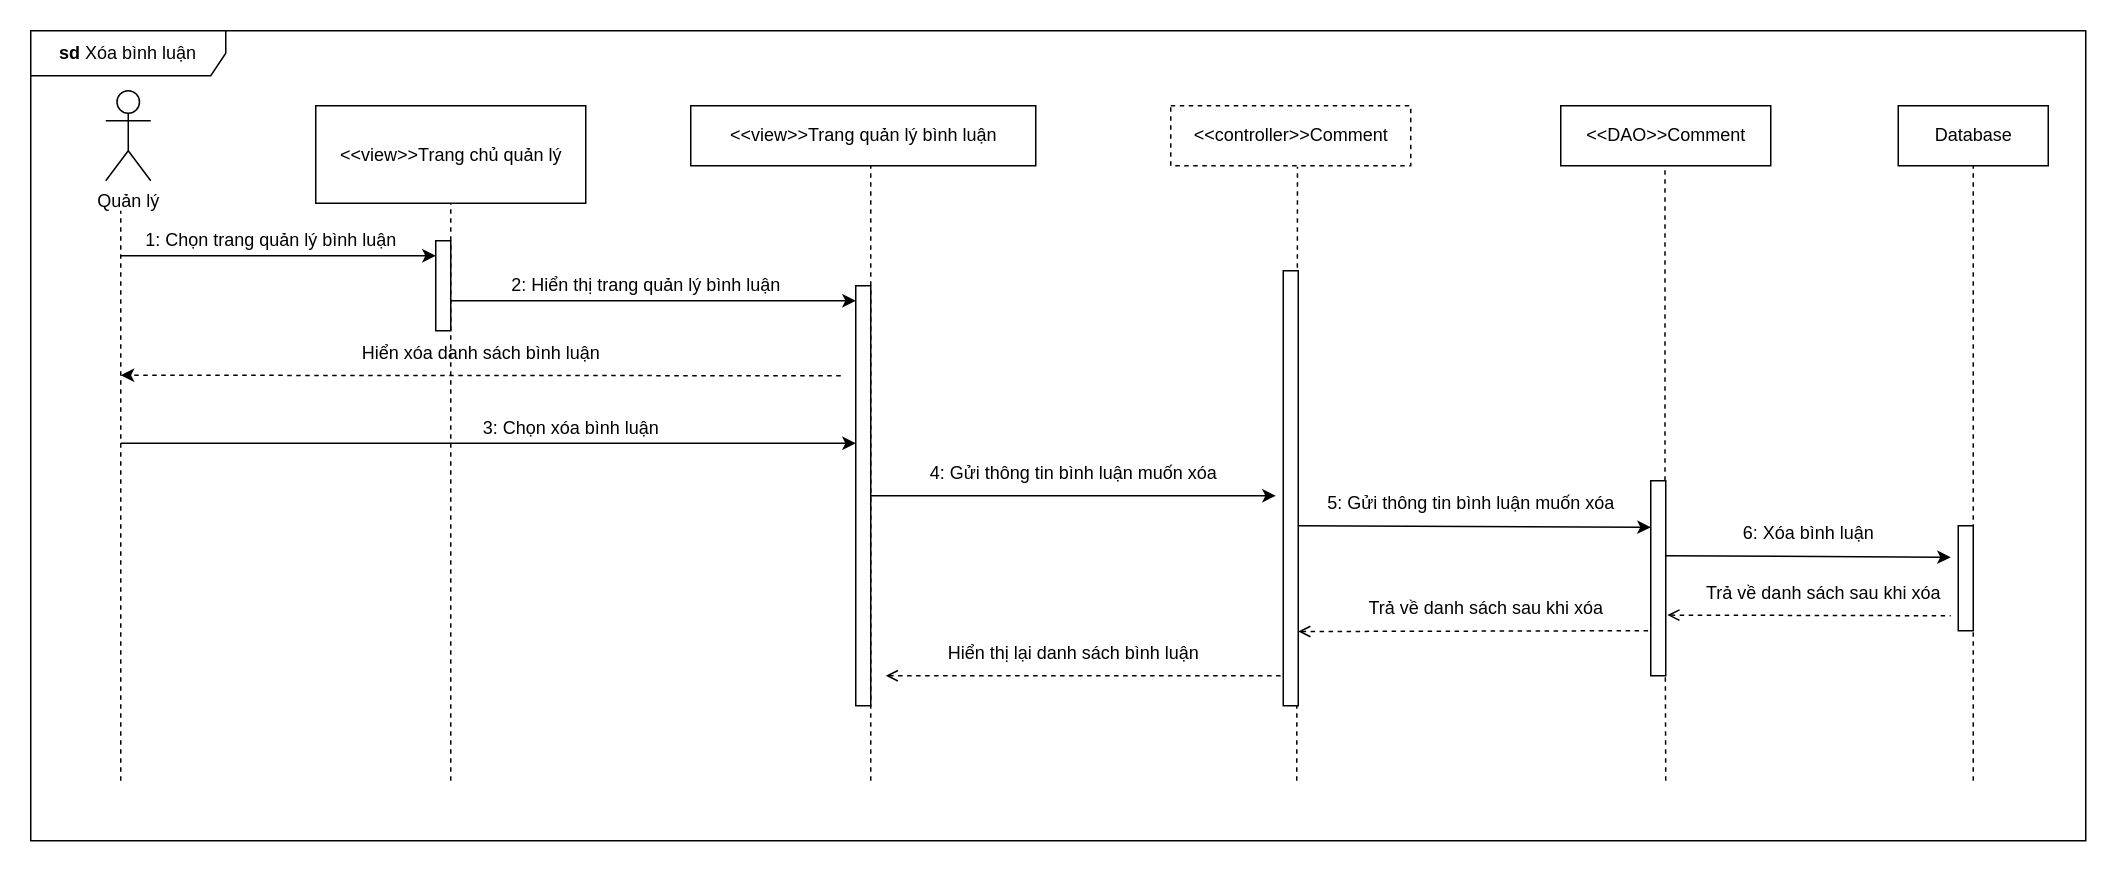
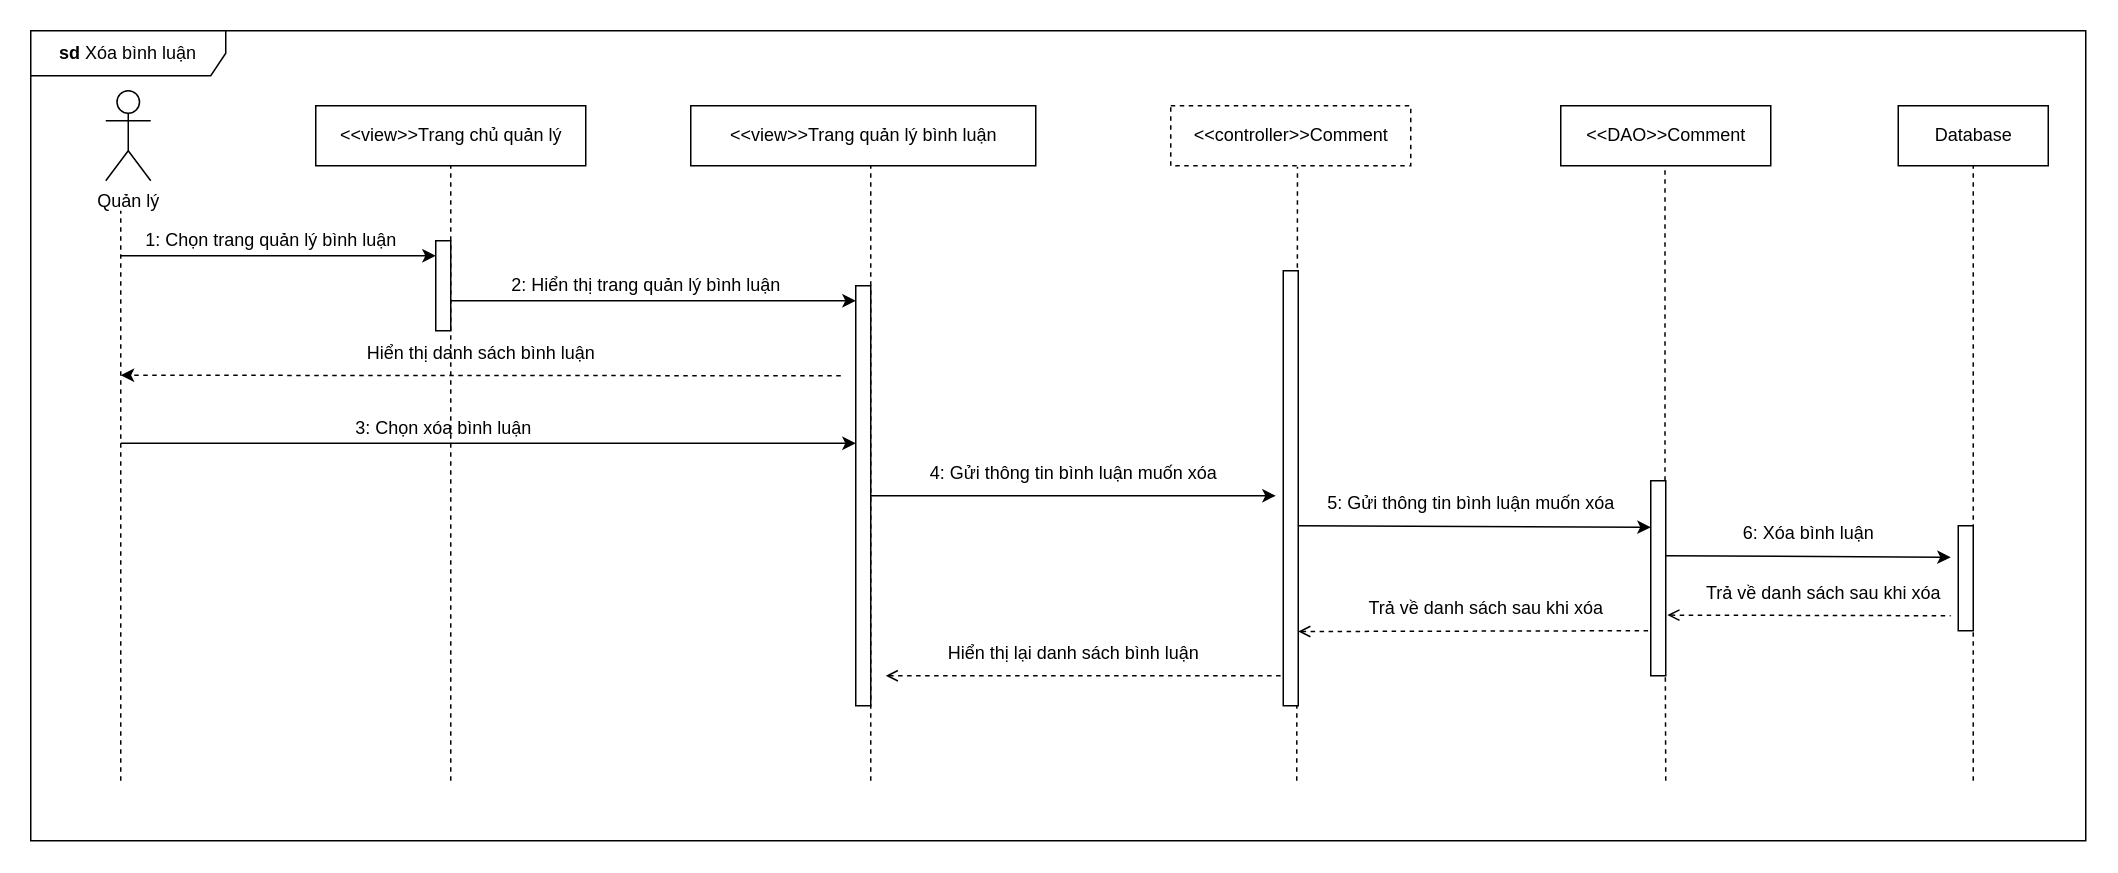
(451, 155) -> (451, 136)
(482, 353) -> (482, 353)
(571, 428) -> (443, 428)
